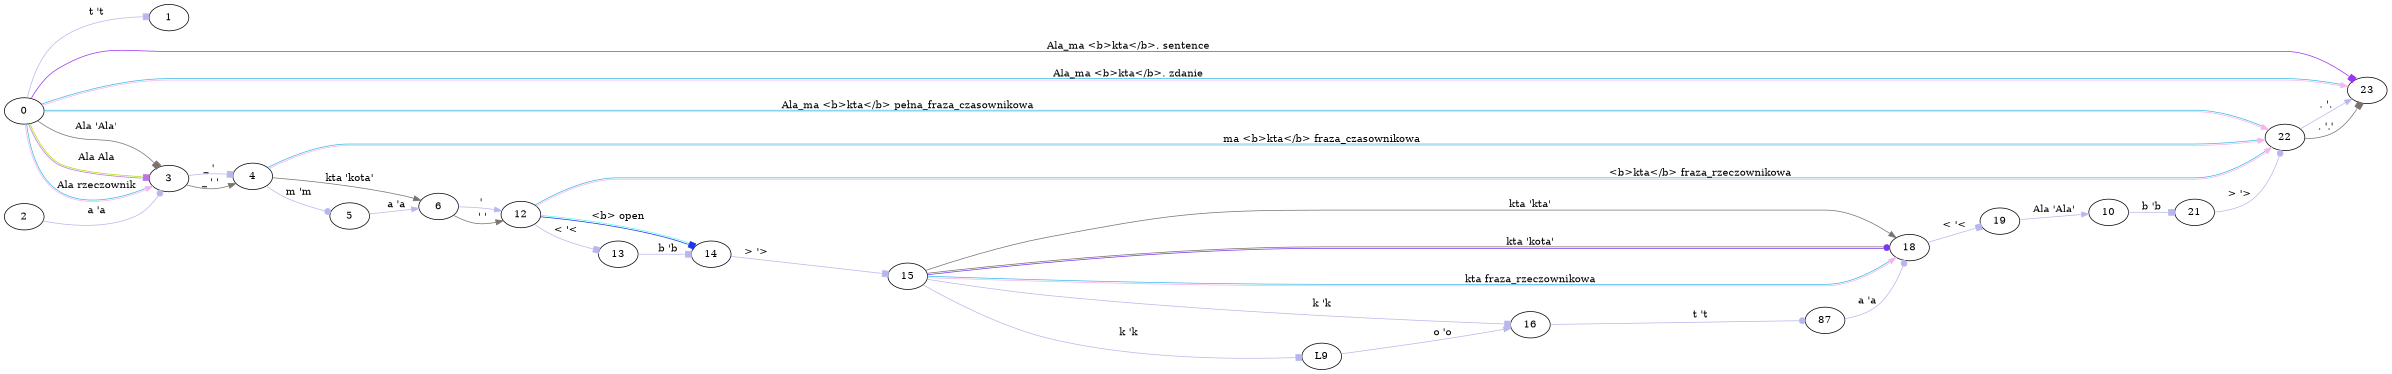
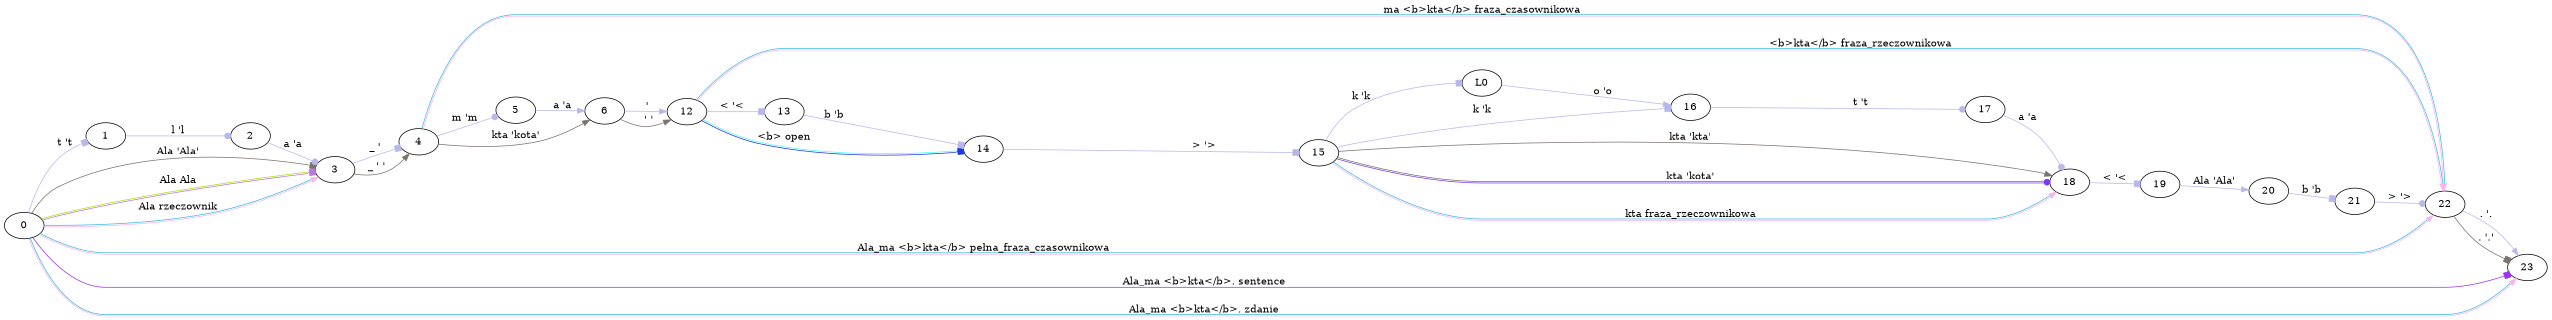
none -> (175, 136)
(2109, 212) -> (2269, 191)
(1825, 320) -> (1985, 109)
(1322, 356) -> (1482, 83)
